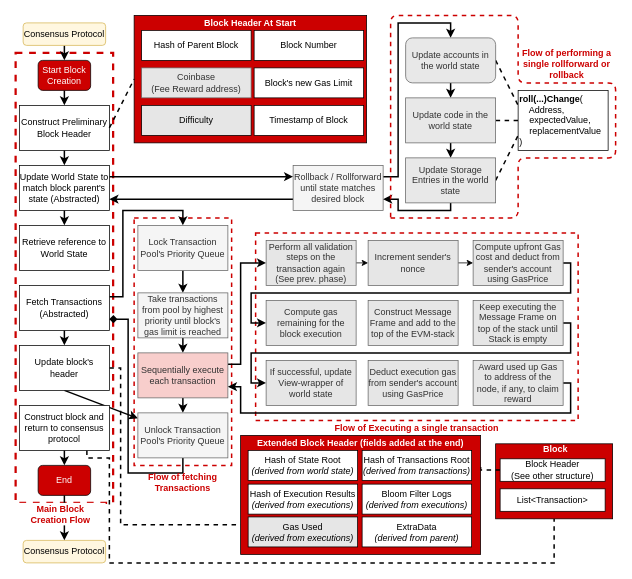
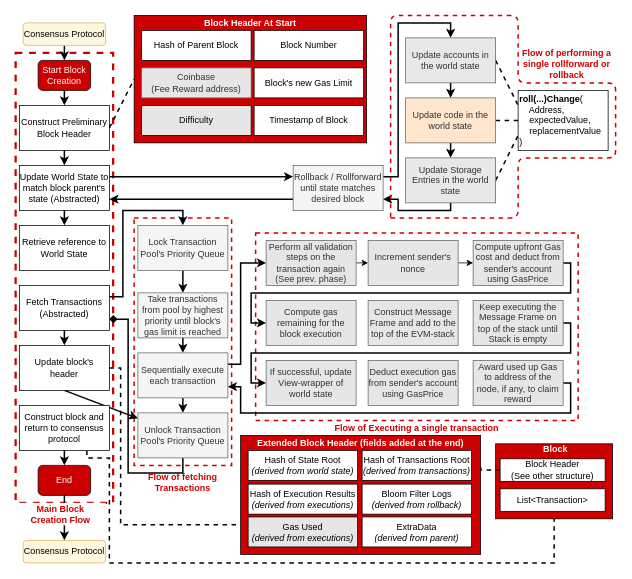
(450, 60) -> (450, 60)
(450, 120) -> (450, 120)
(183, 375) -> (183, 375)
(417, 499) -> (417, 499)
